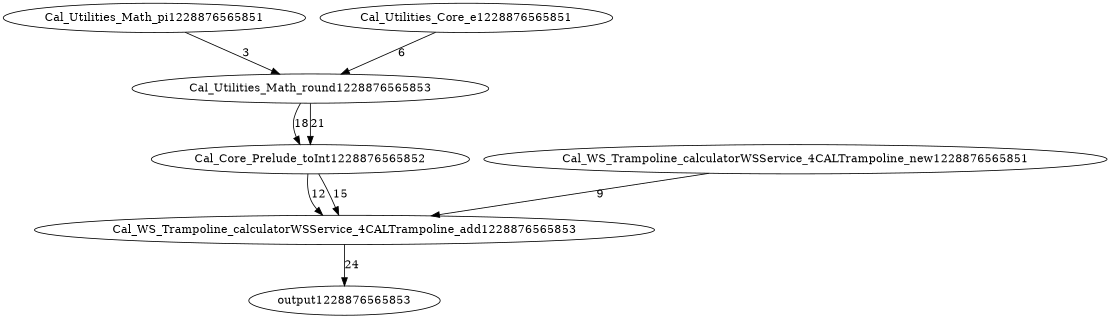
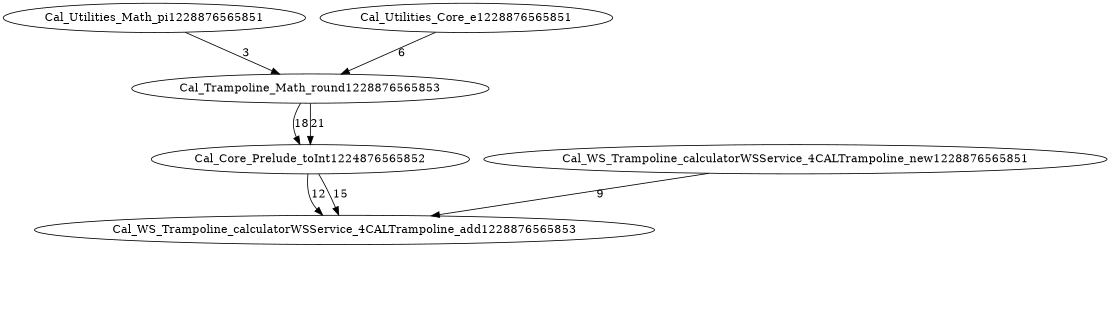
(310, 89) -> (310, 89)
(310, 159) -> (310, 159)
(344, 301) -> none
